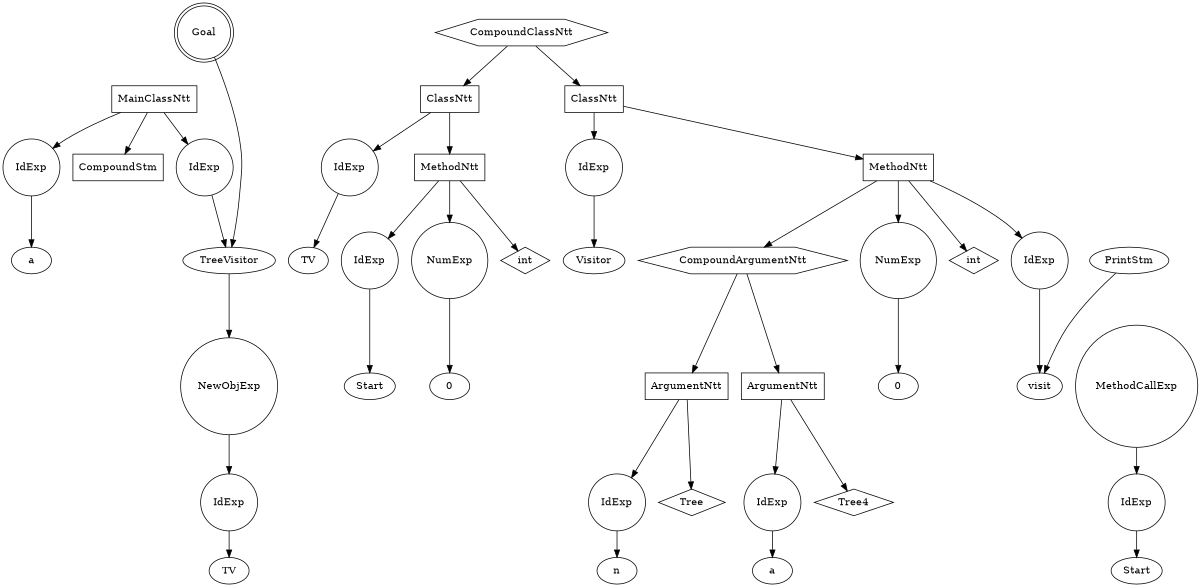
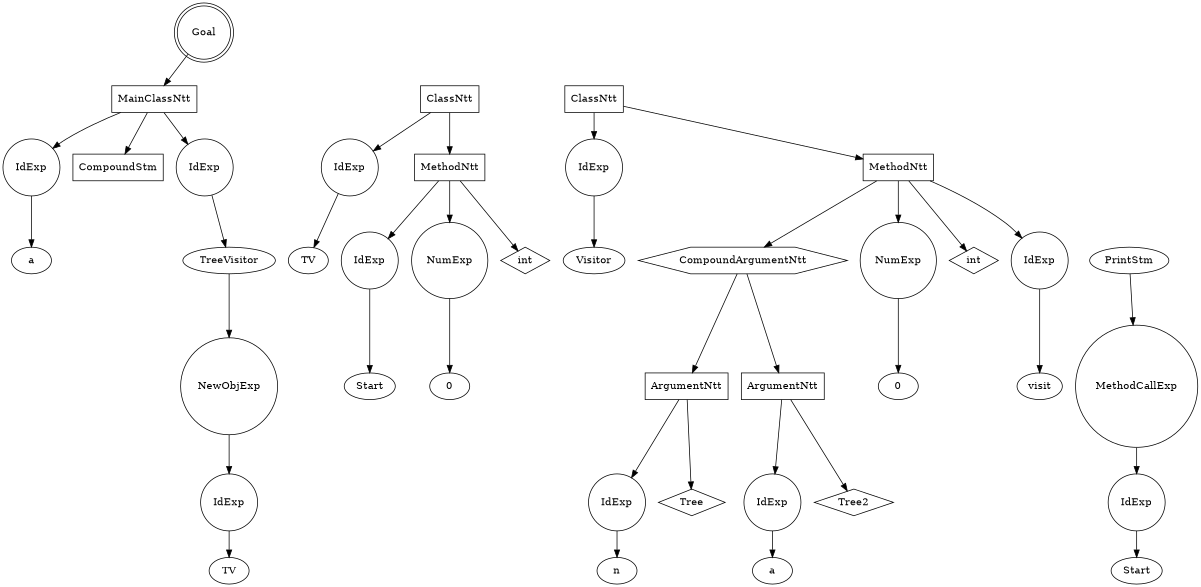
(522, 33) -> none
(241, 147) -> (178, 67)
(1076, 315) -> (1131, 296)
(854, 502) -> (854, 502)
